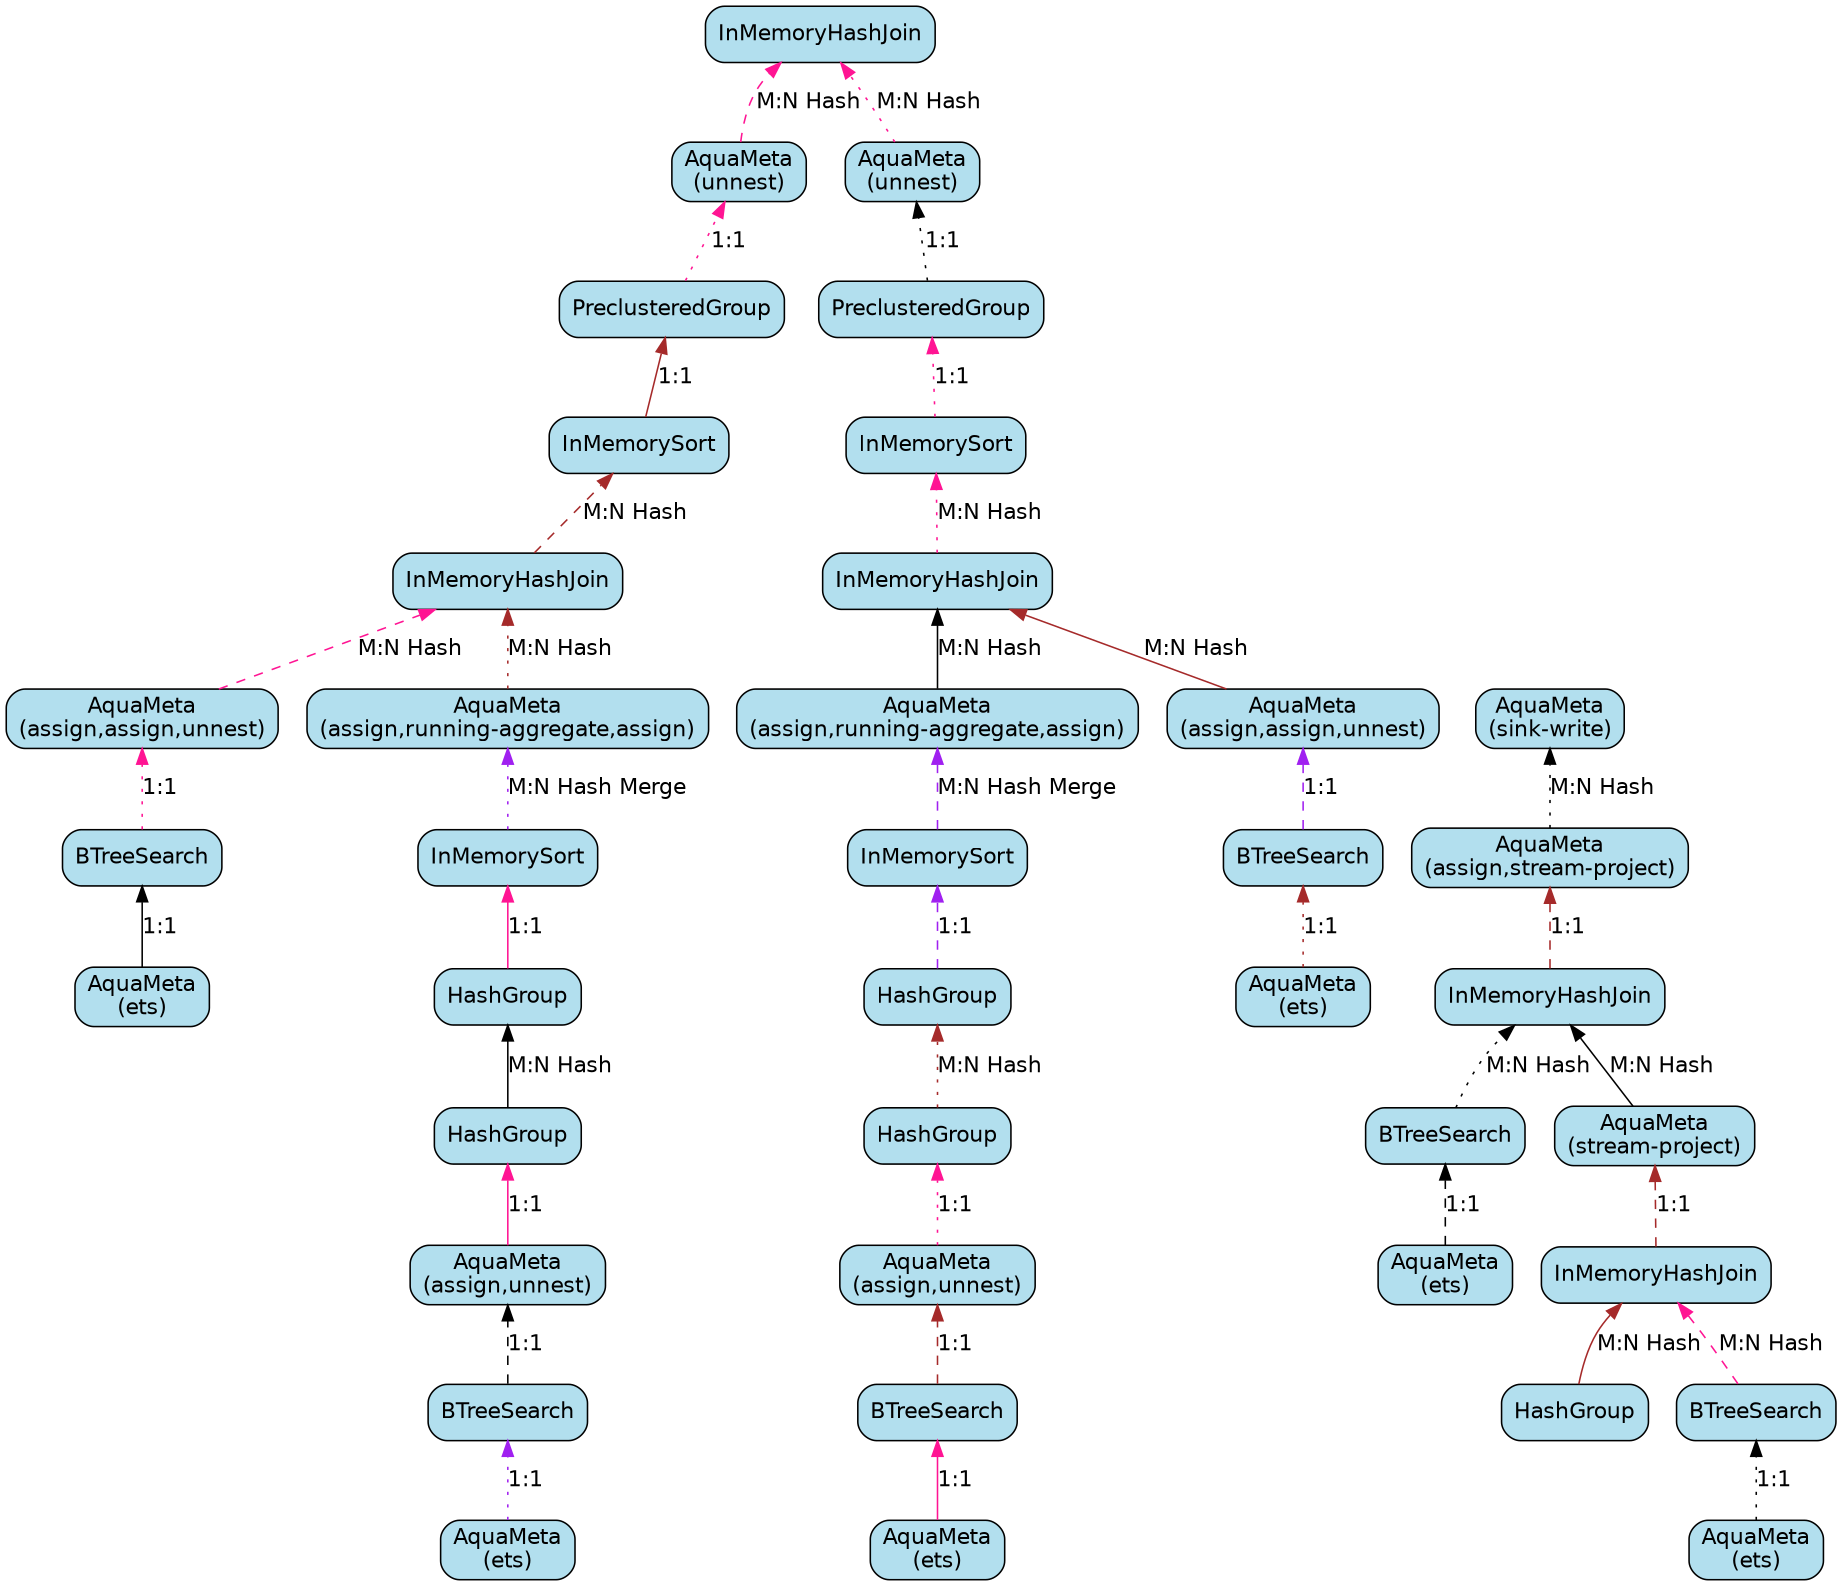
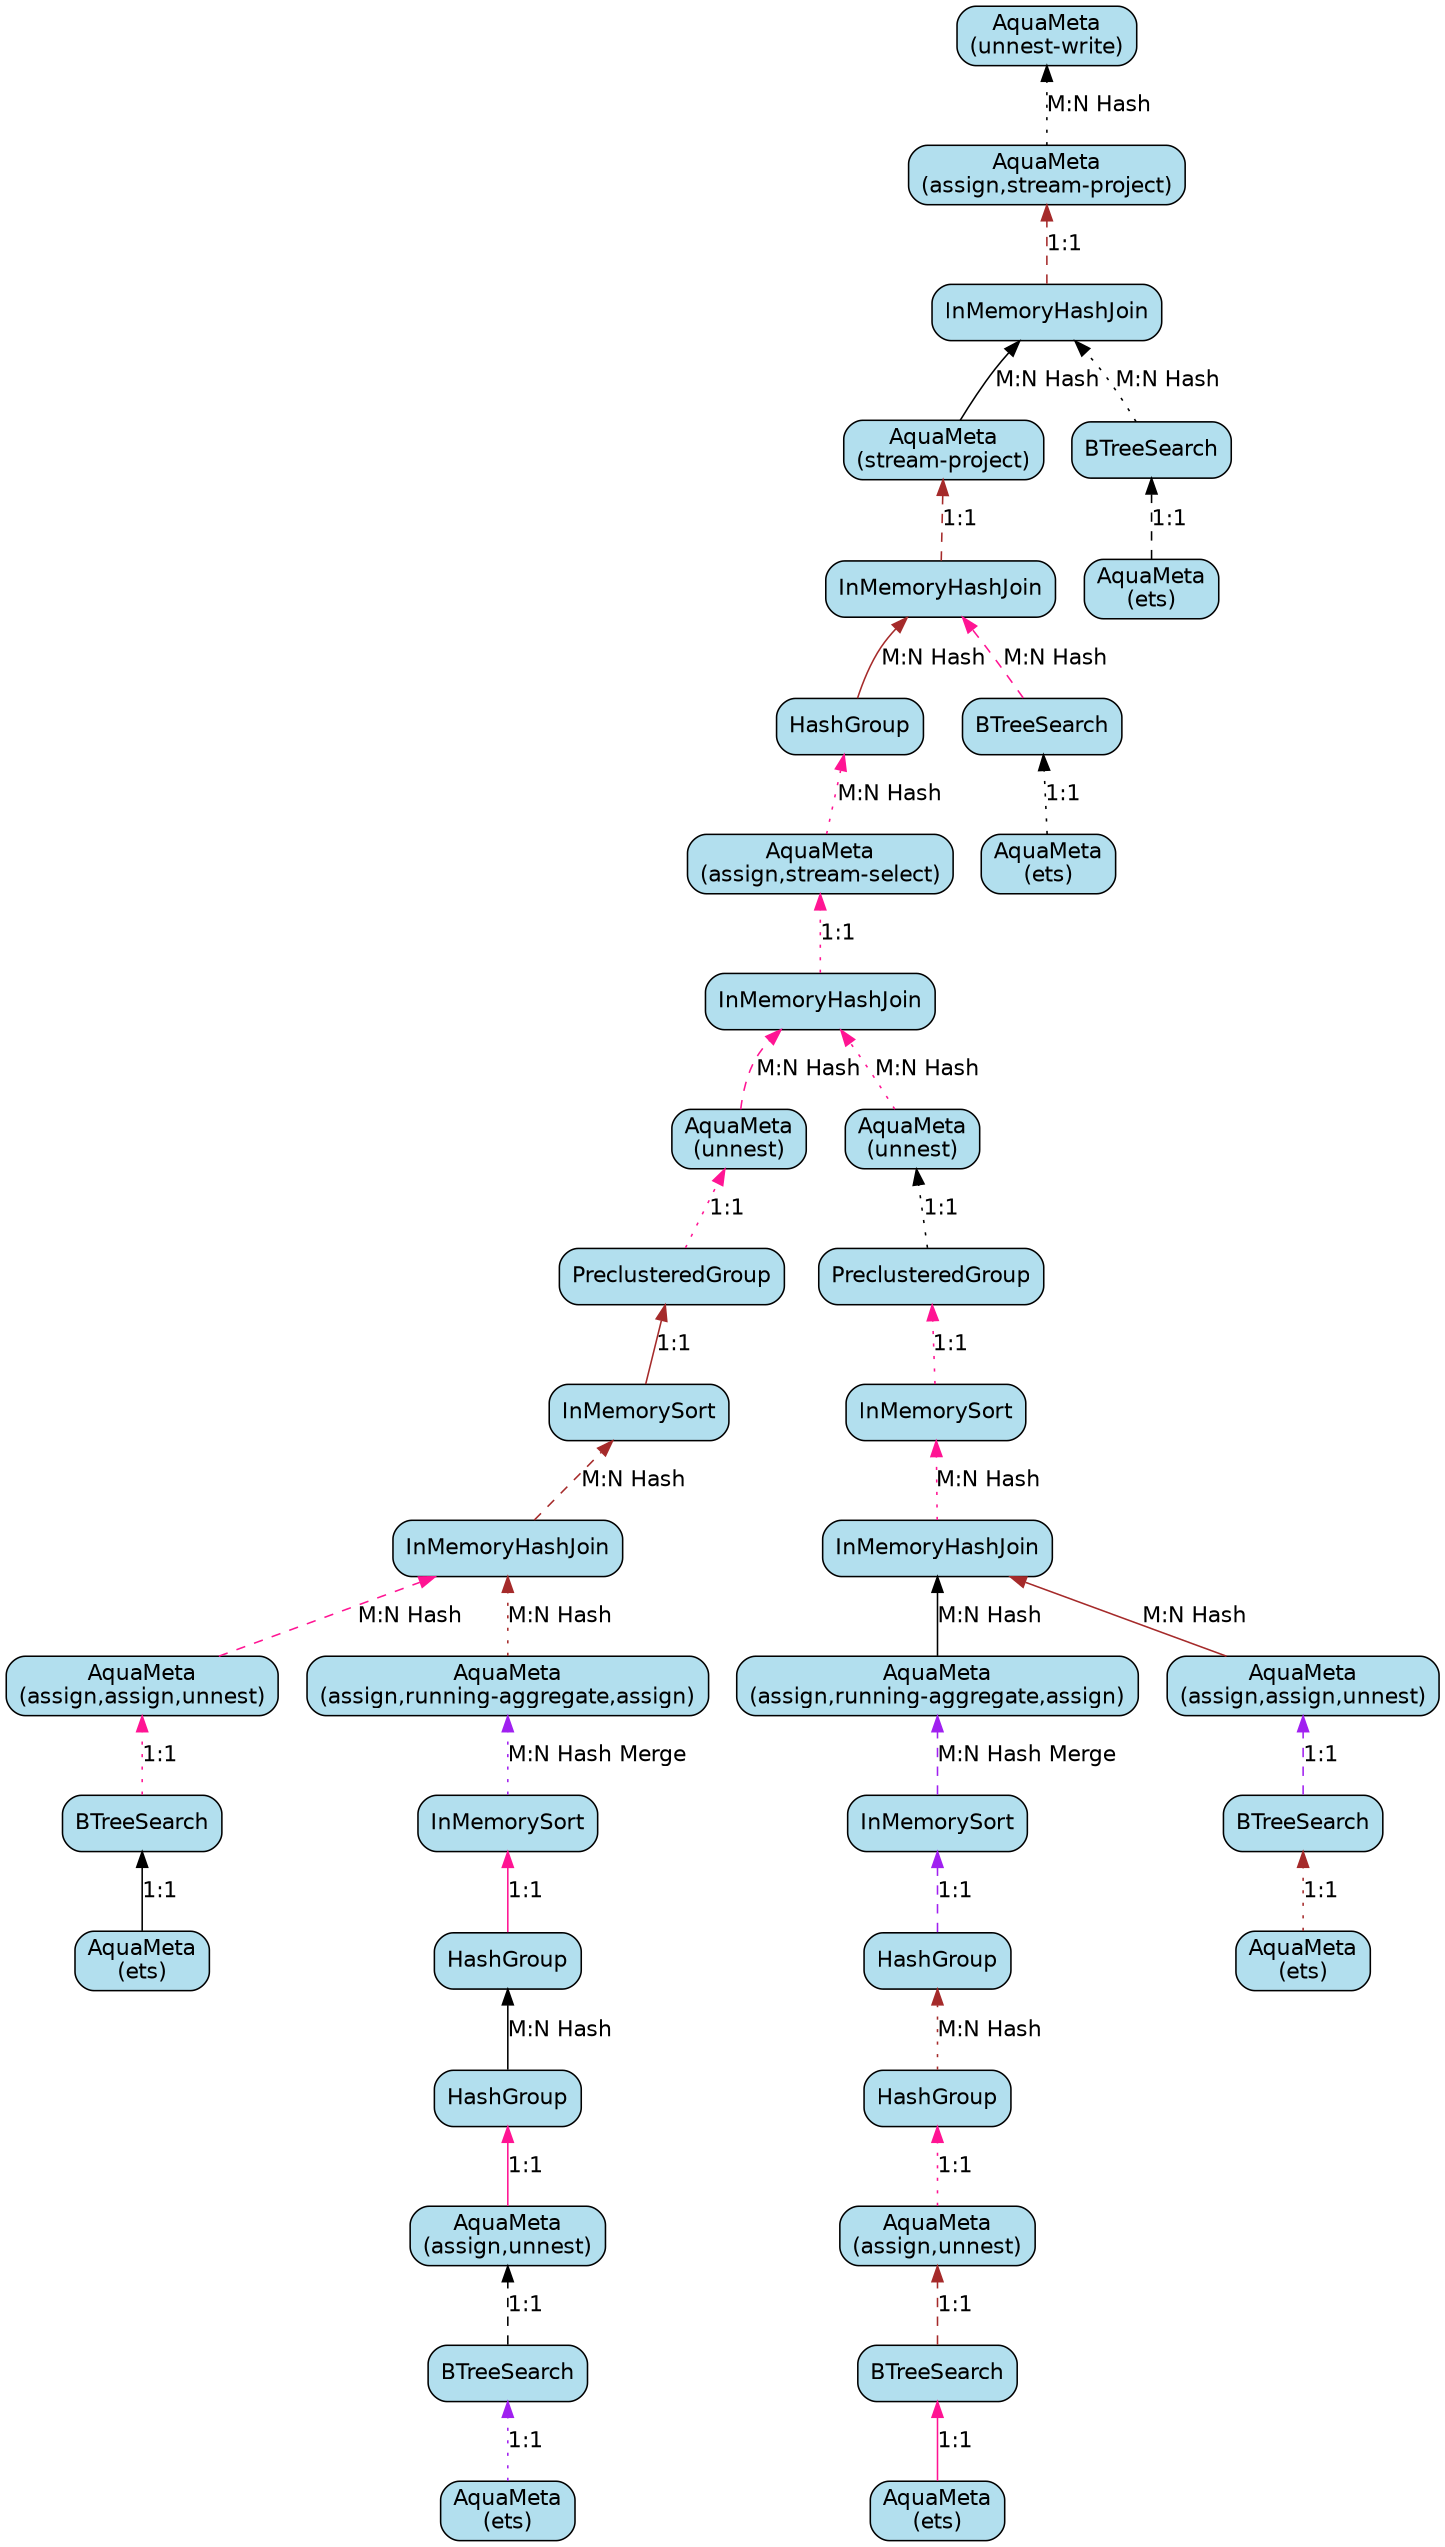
(1550, 719) -> (1047, 36)
none -> (820, 864)
